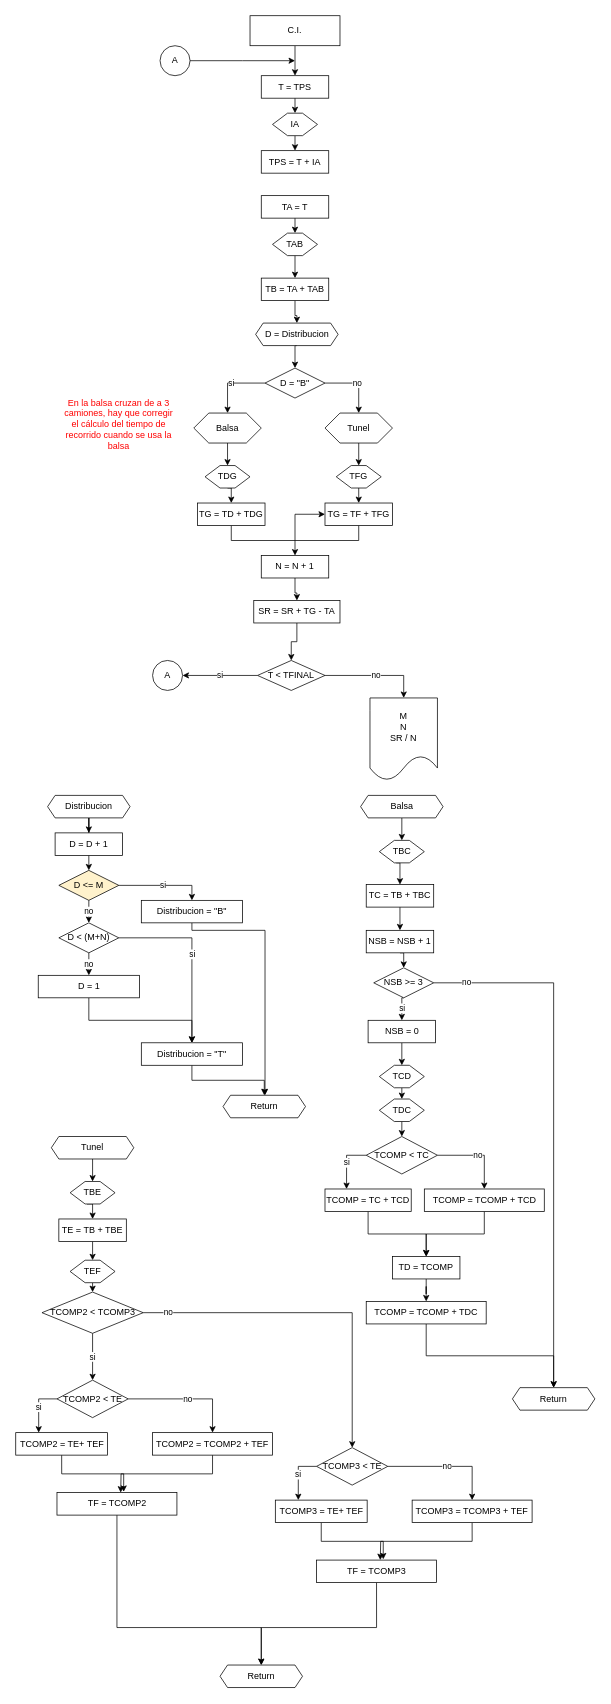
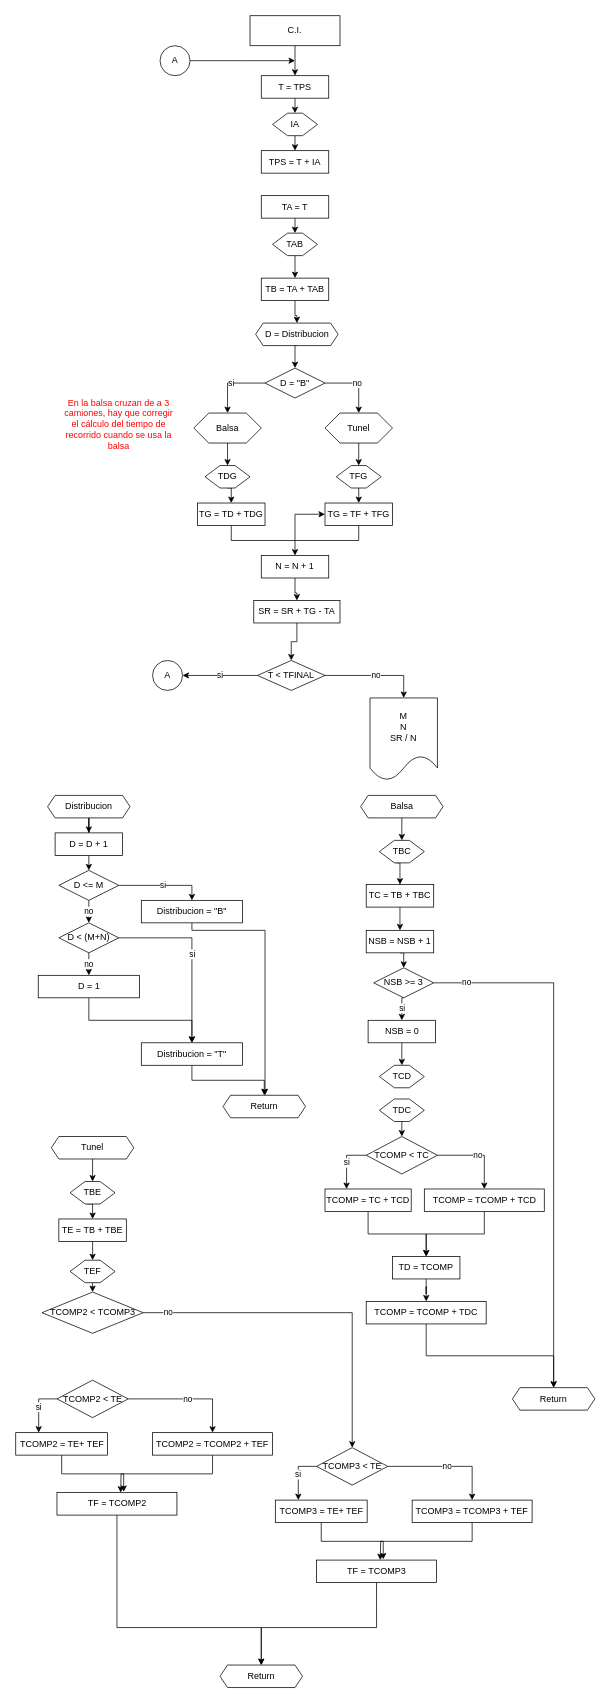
(89, 885) -> (89, 885)
(402, 1092) -> none
(93, 1355) -> none
